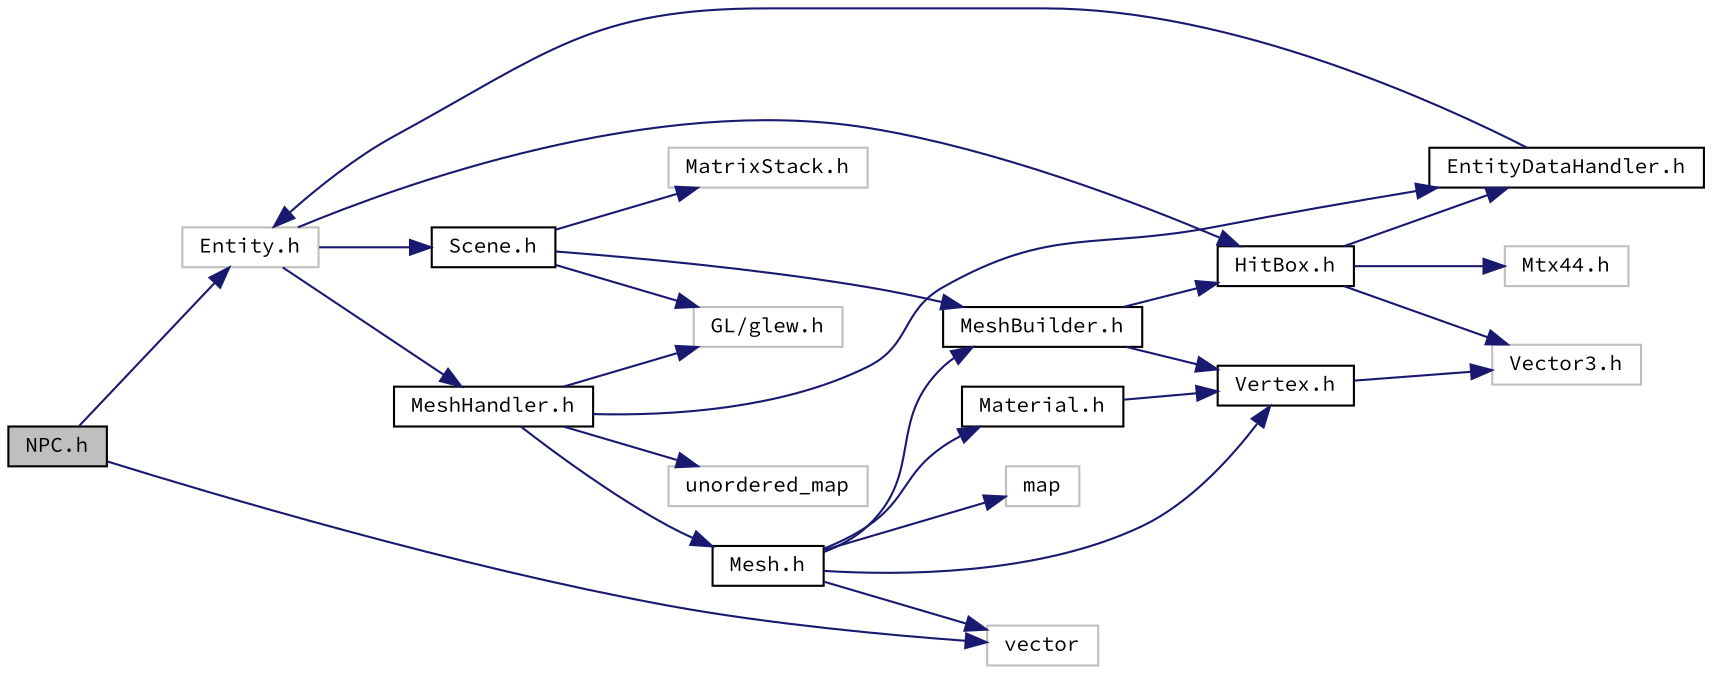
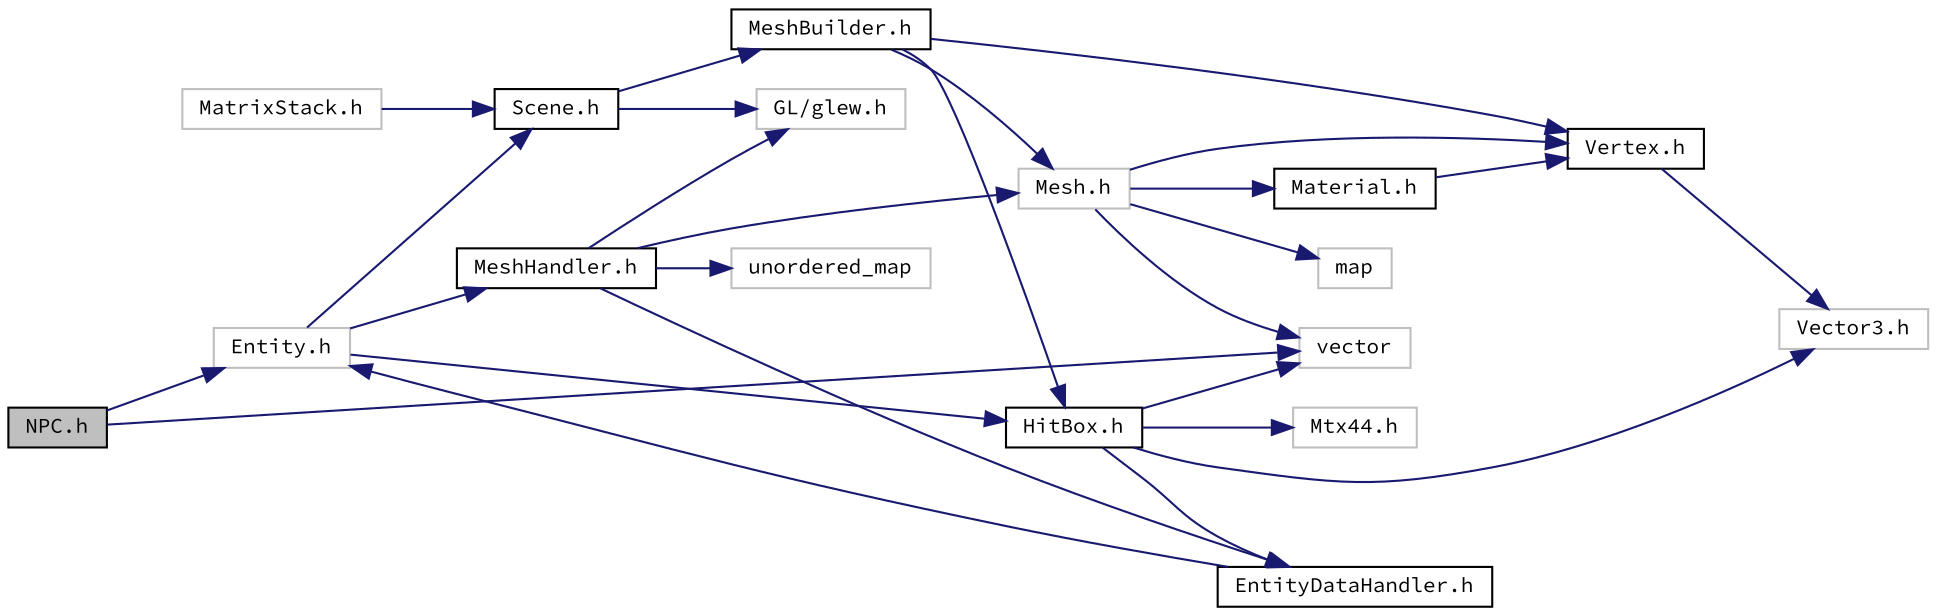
(617, 212) -> (427, 109)
none -> (1211, 389)
(902, 464) -> (969, 95)
(768, 566) -> (1074, 189)
